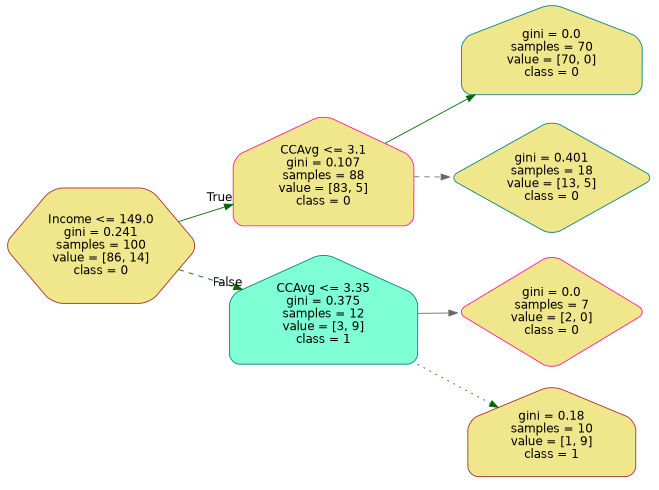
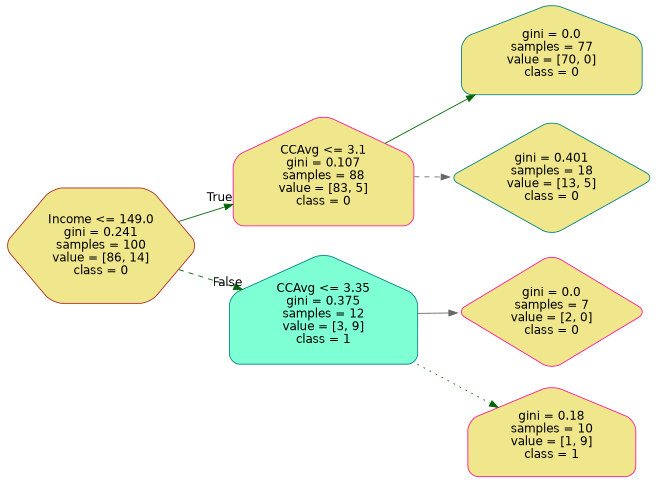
(552, 54) -> (552, 54)
(552, 436) -> (552, 436)
